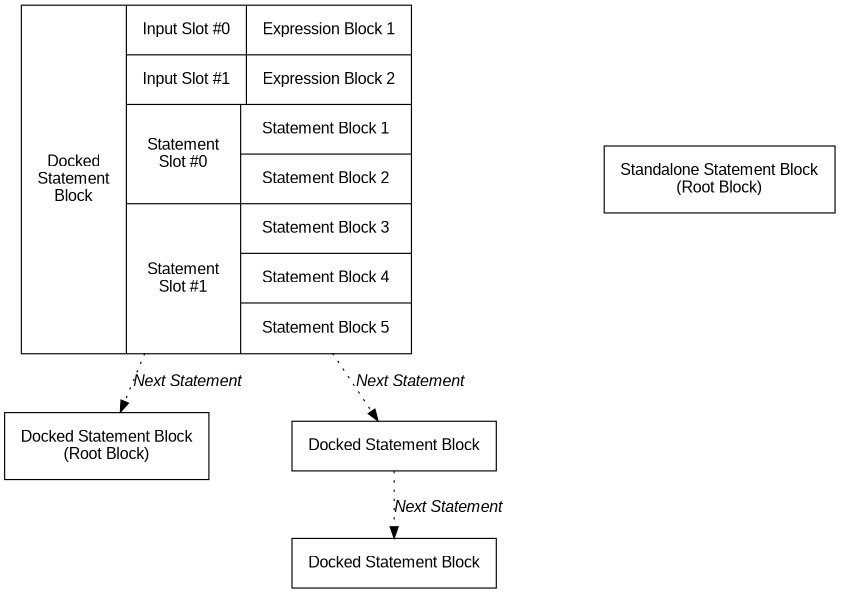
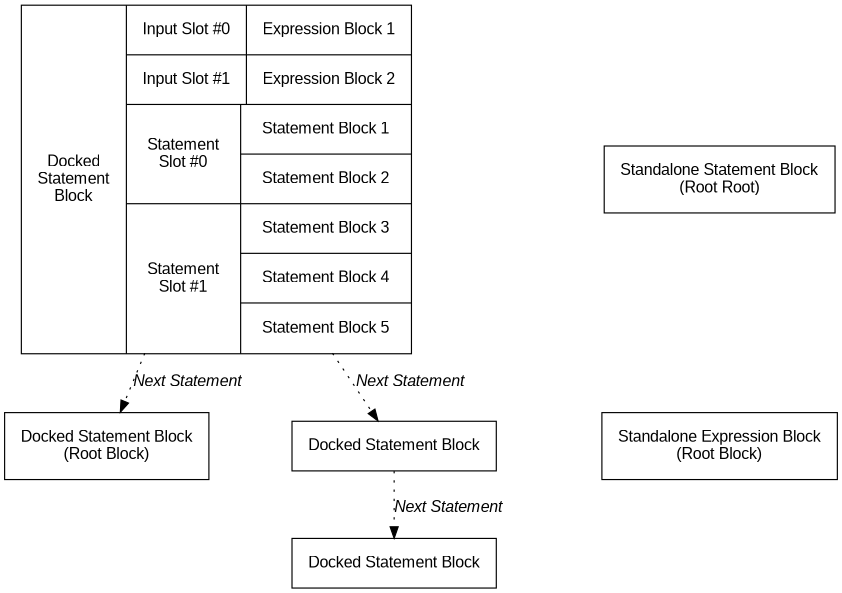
(720, 179) -> (720, 179)
none -> (720, 446)
